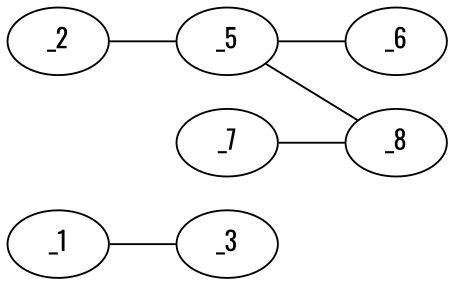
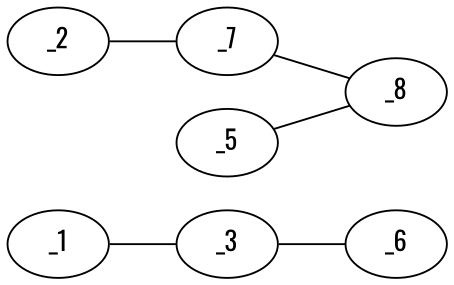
(143, 41) -> (143, 41)
(312, 41) -> (312, 244)
